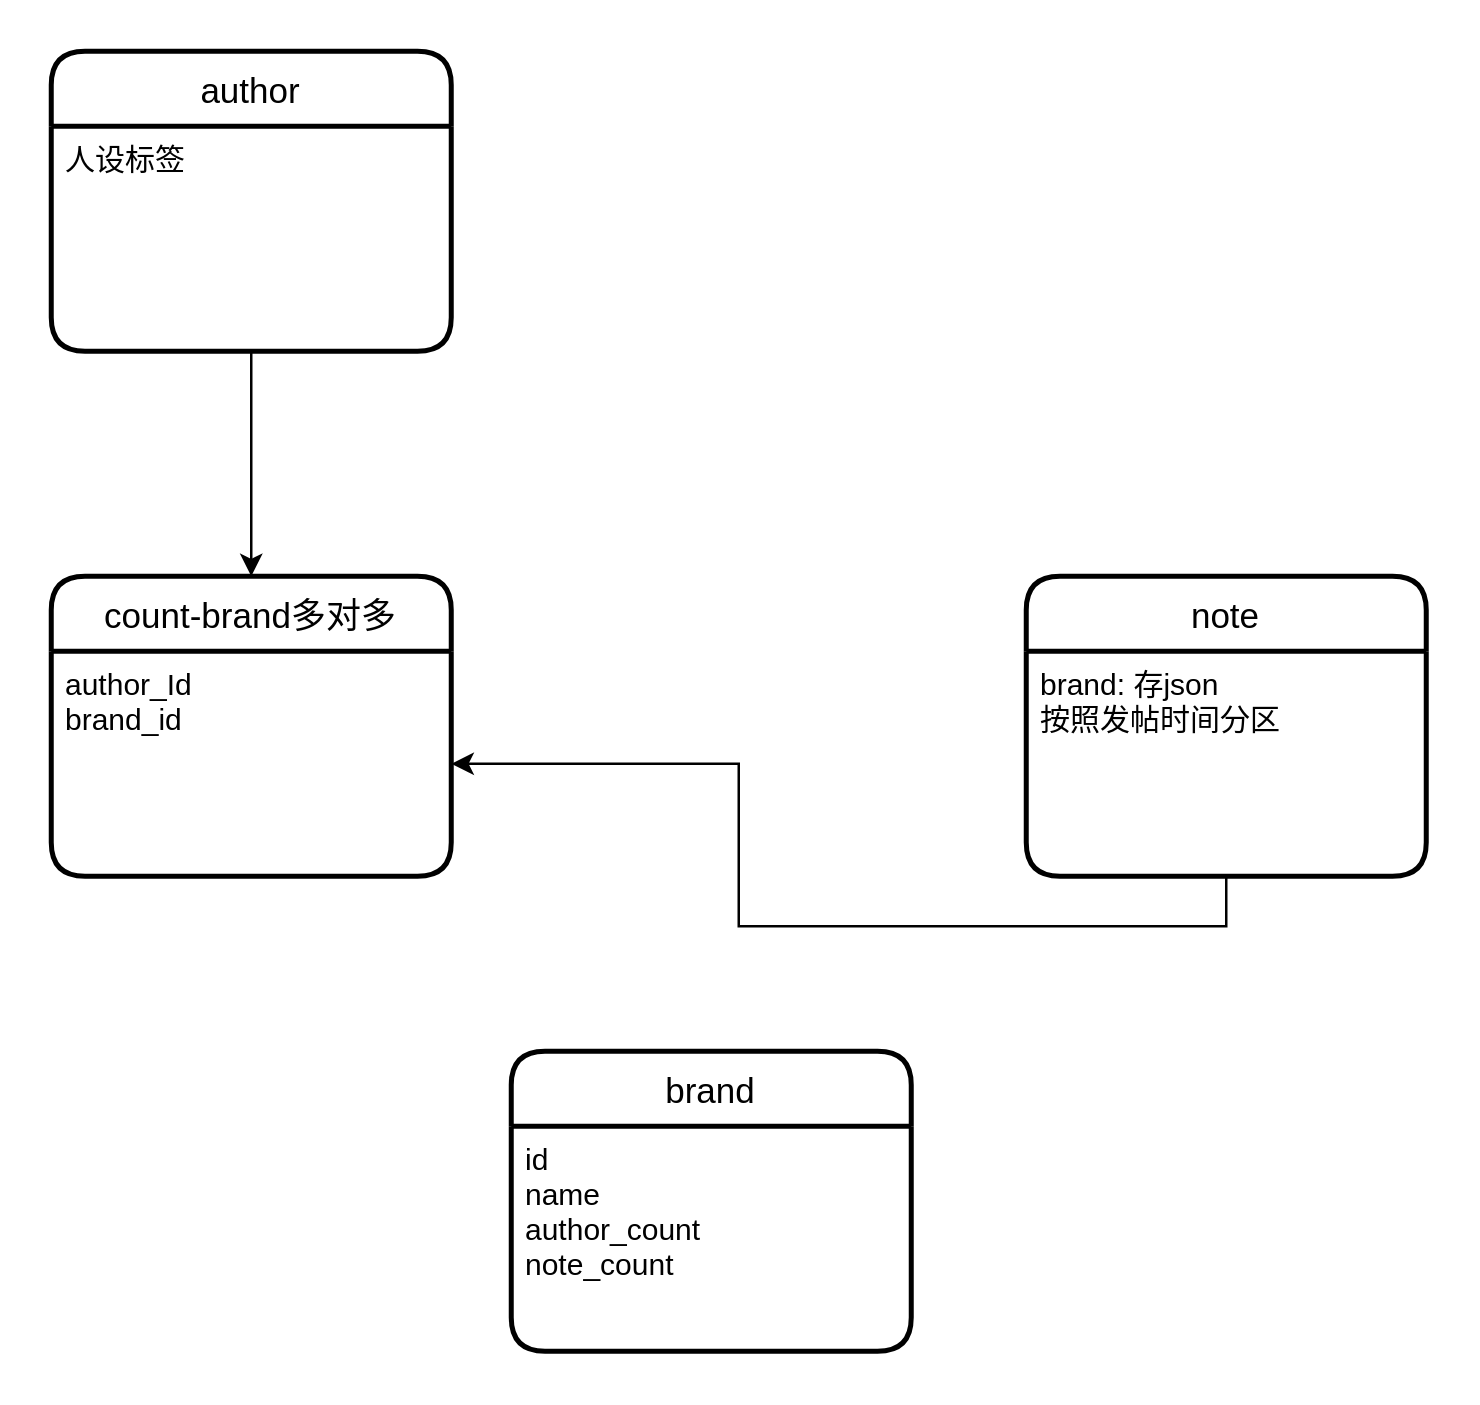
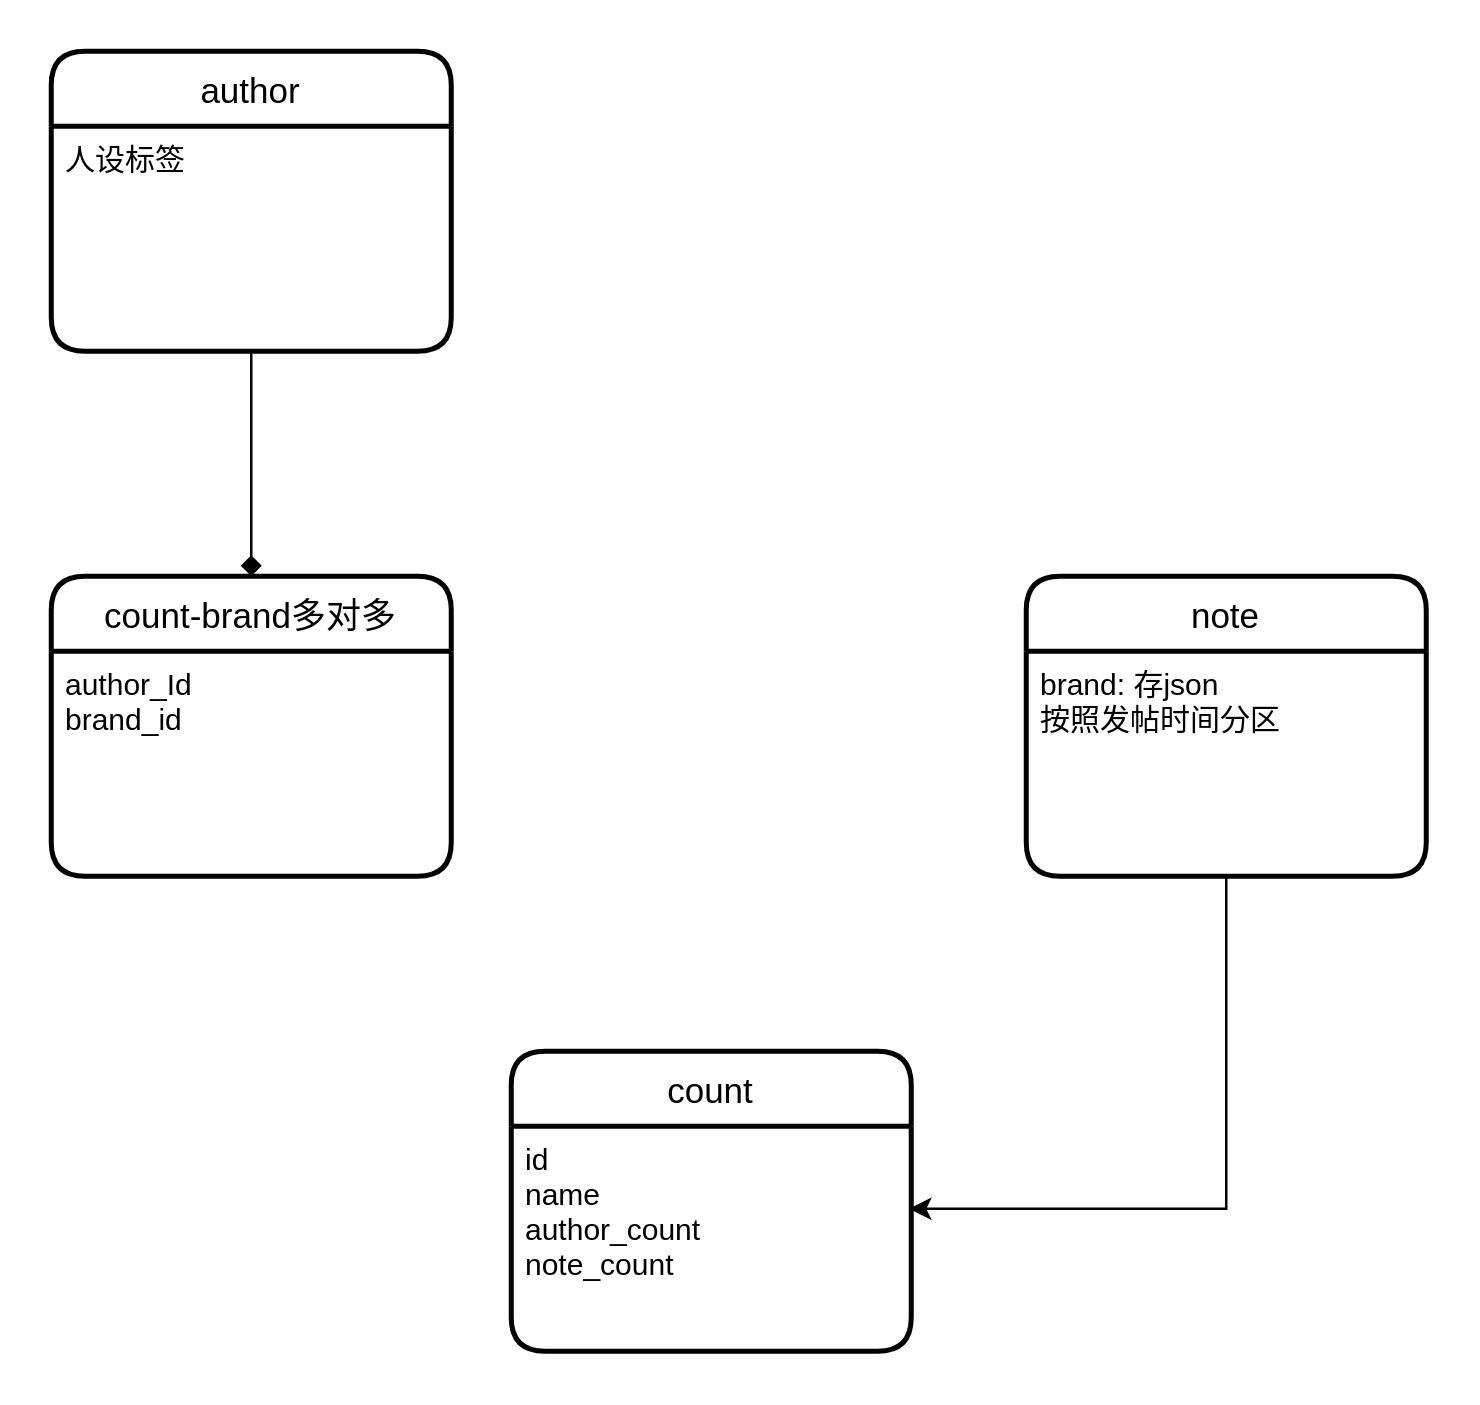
(251, 557) -> (251, 556)
(768, 926) -> (1218, 1209)
(710, 1091) -> (710, 1091)
